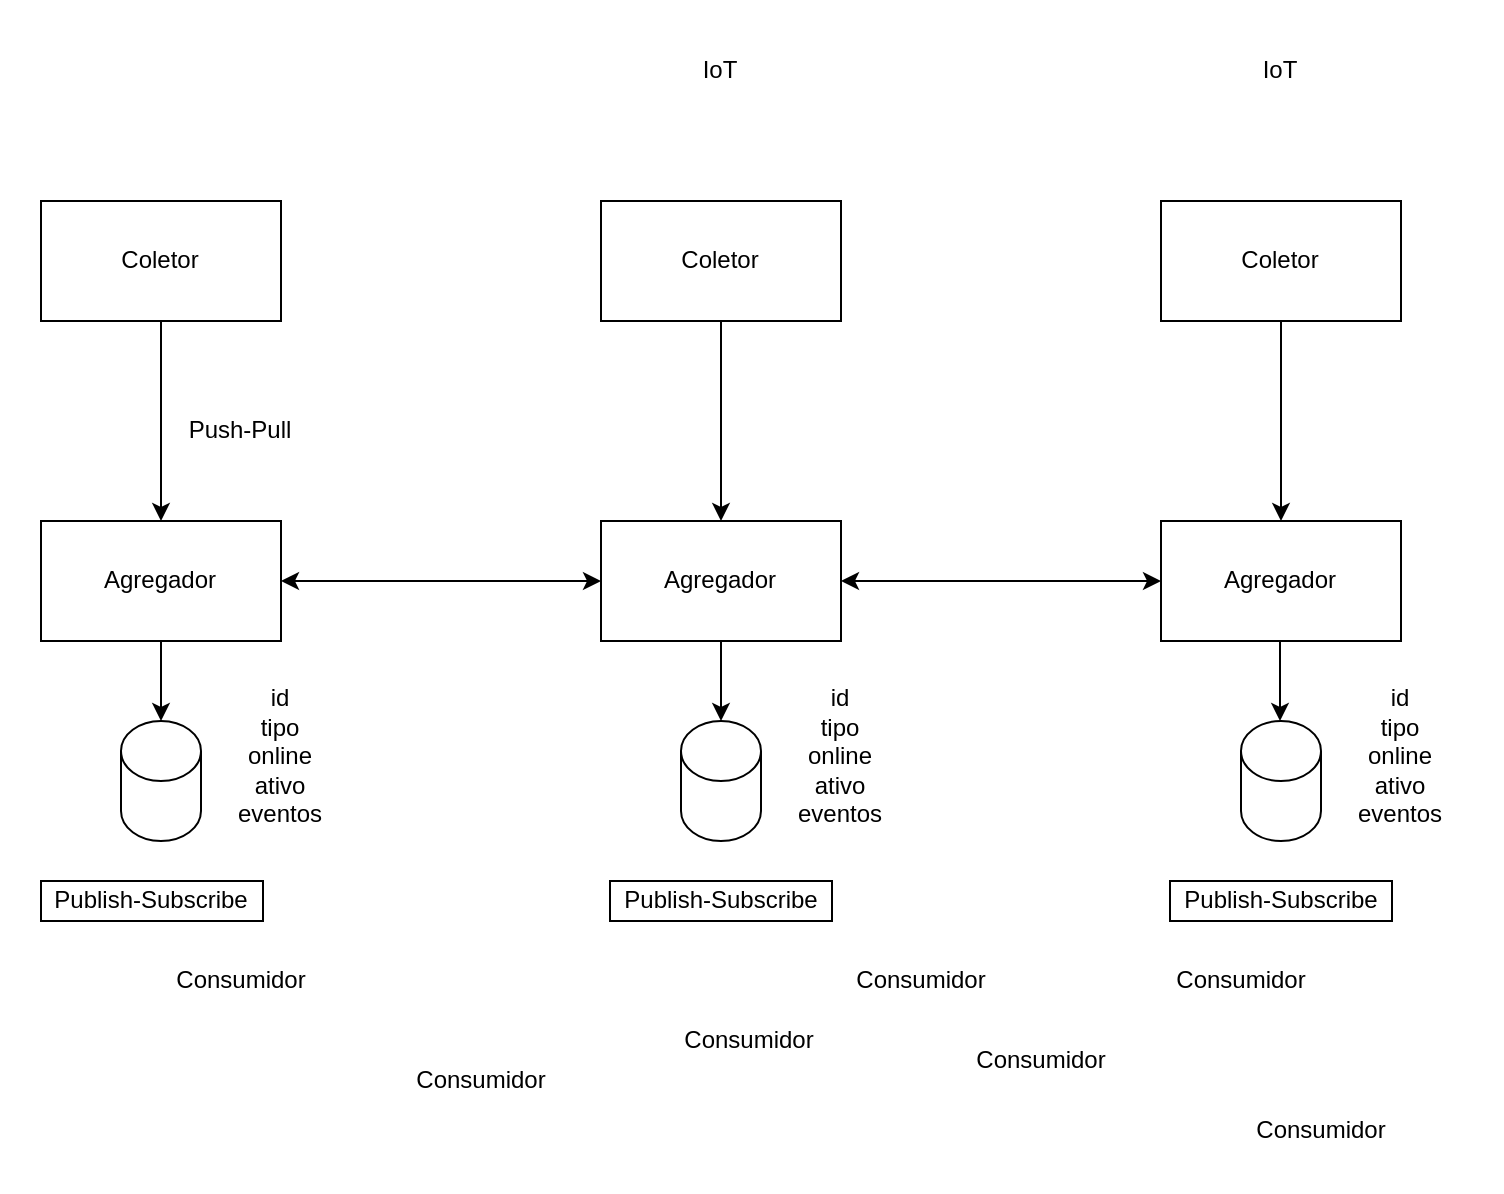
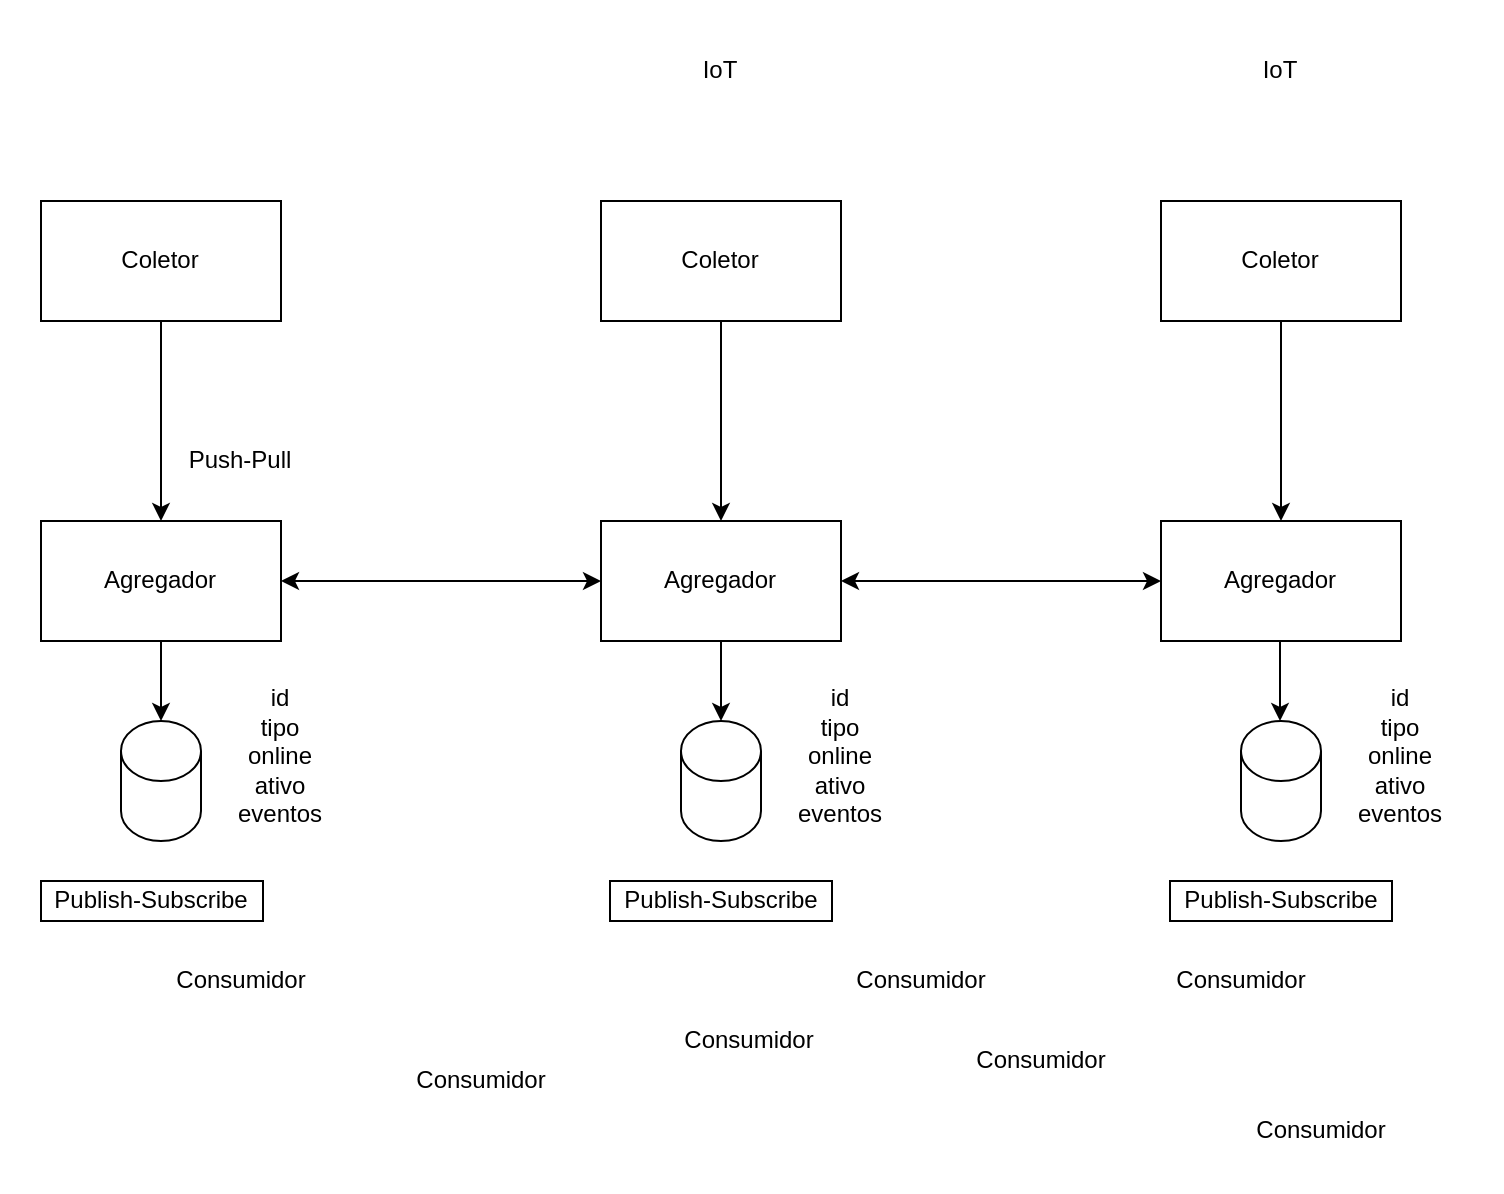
(241, 431) -> (241, 461)
